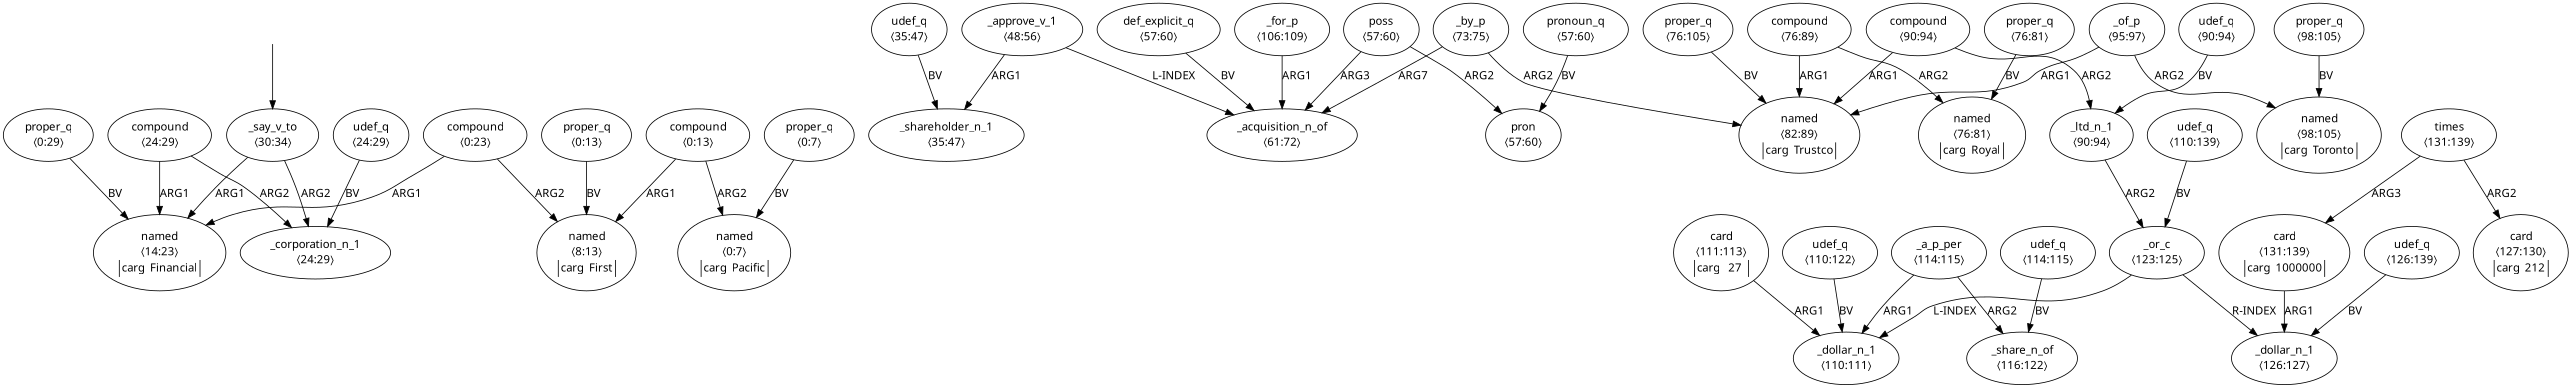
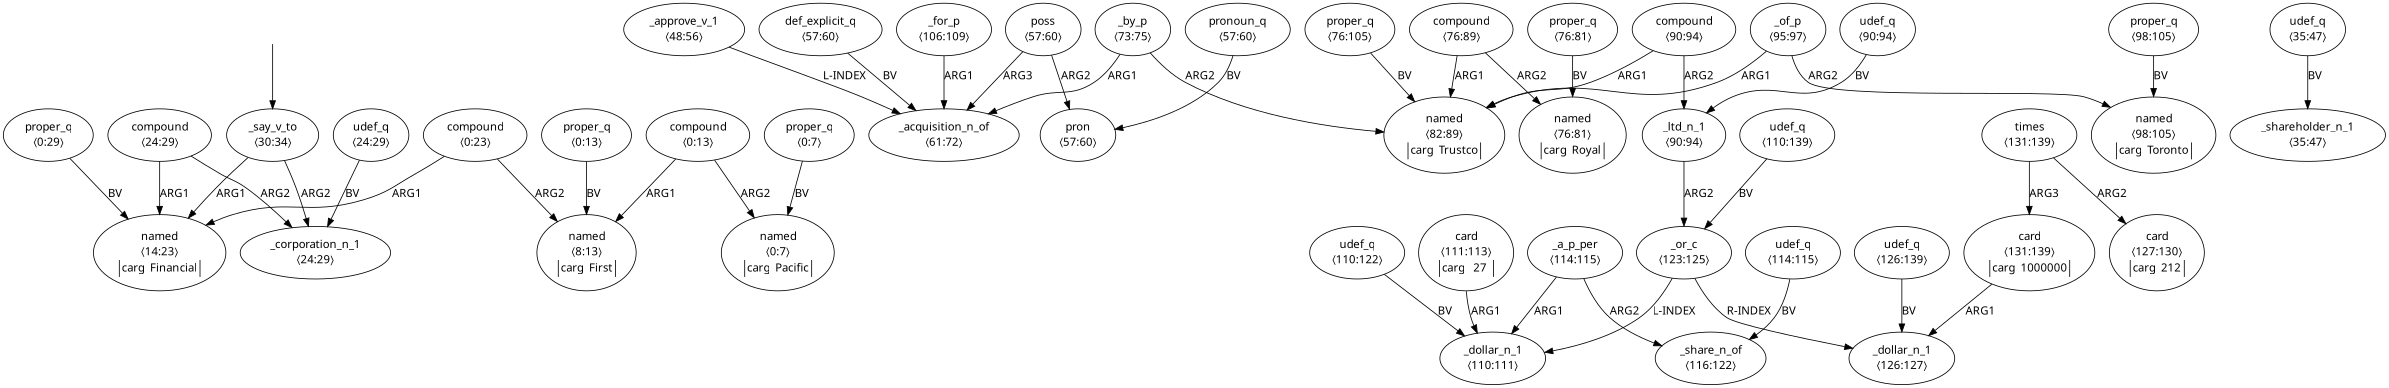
(1413, 76) -> (1123, 76)
(987, 79) -> none
